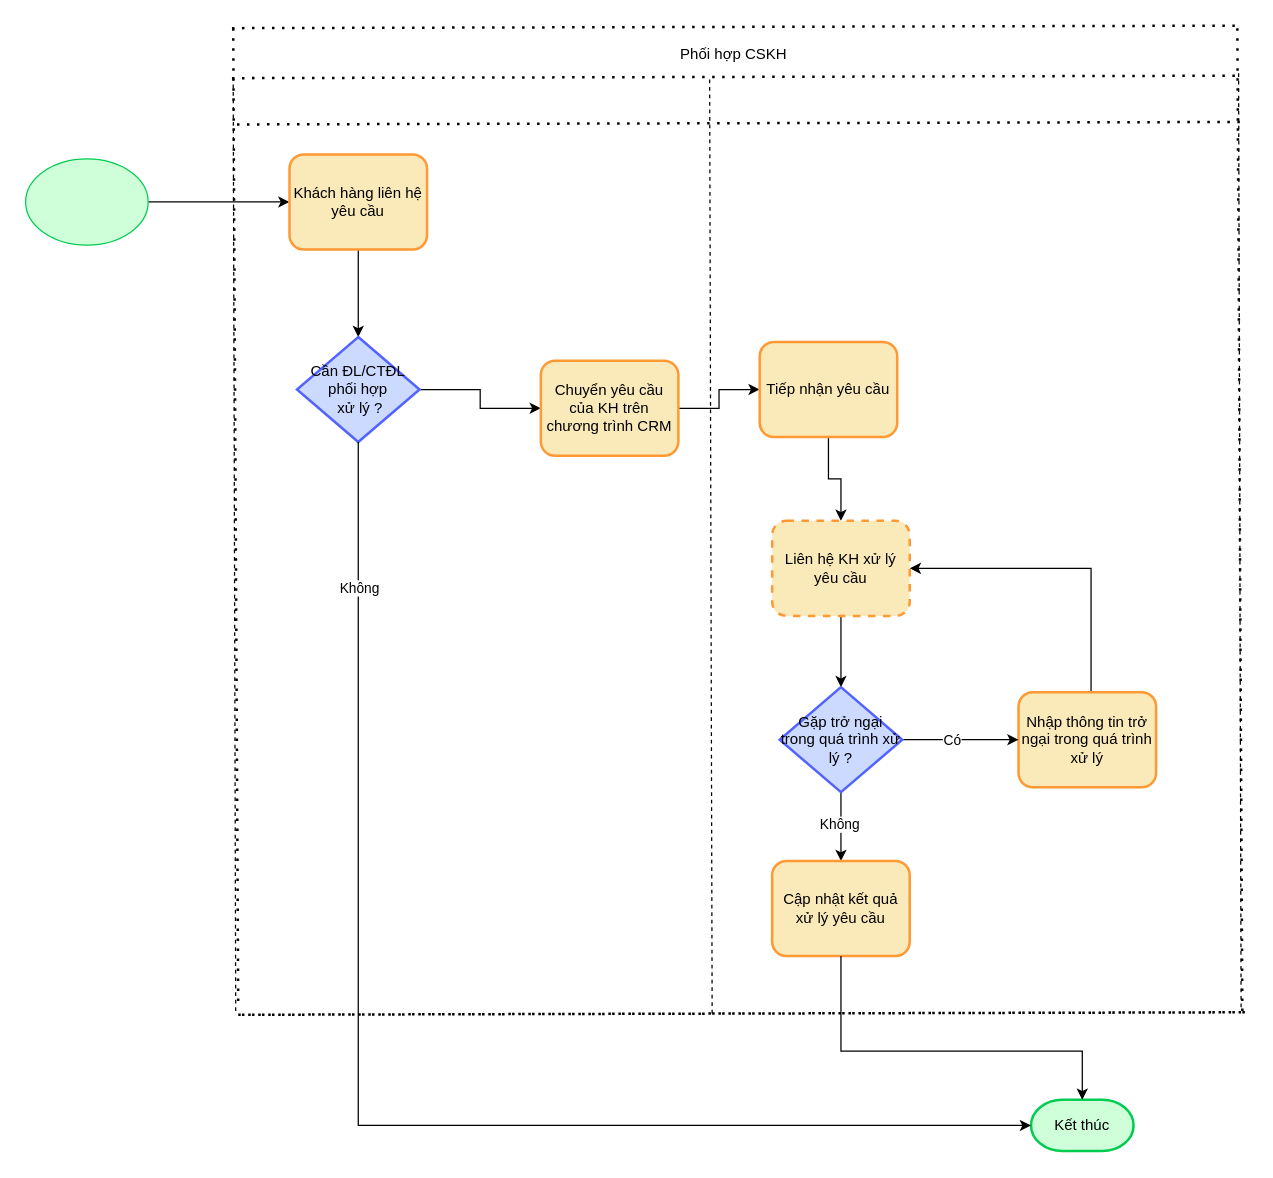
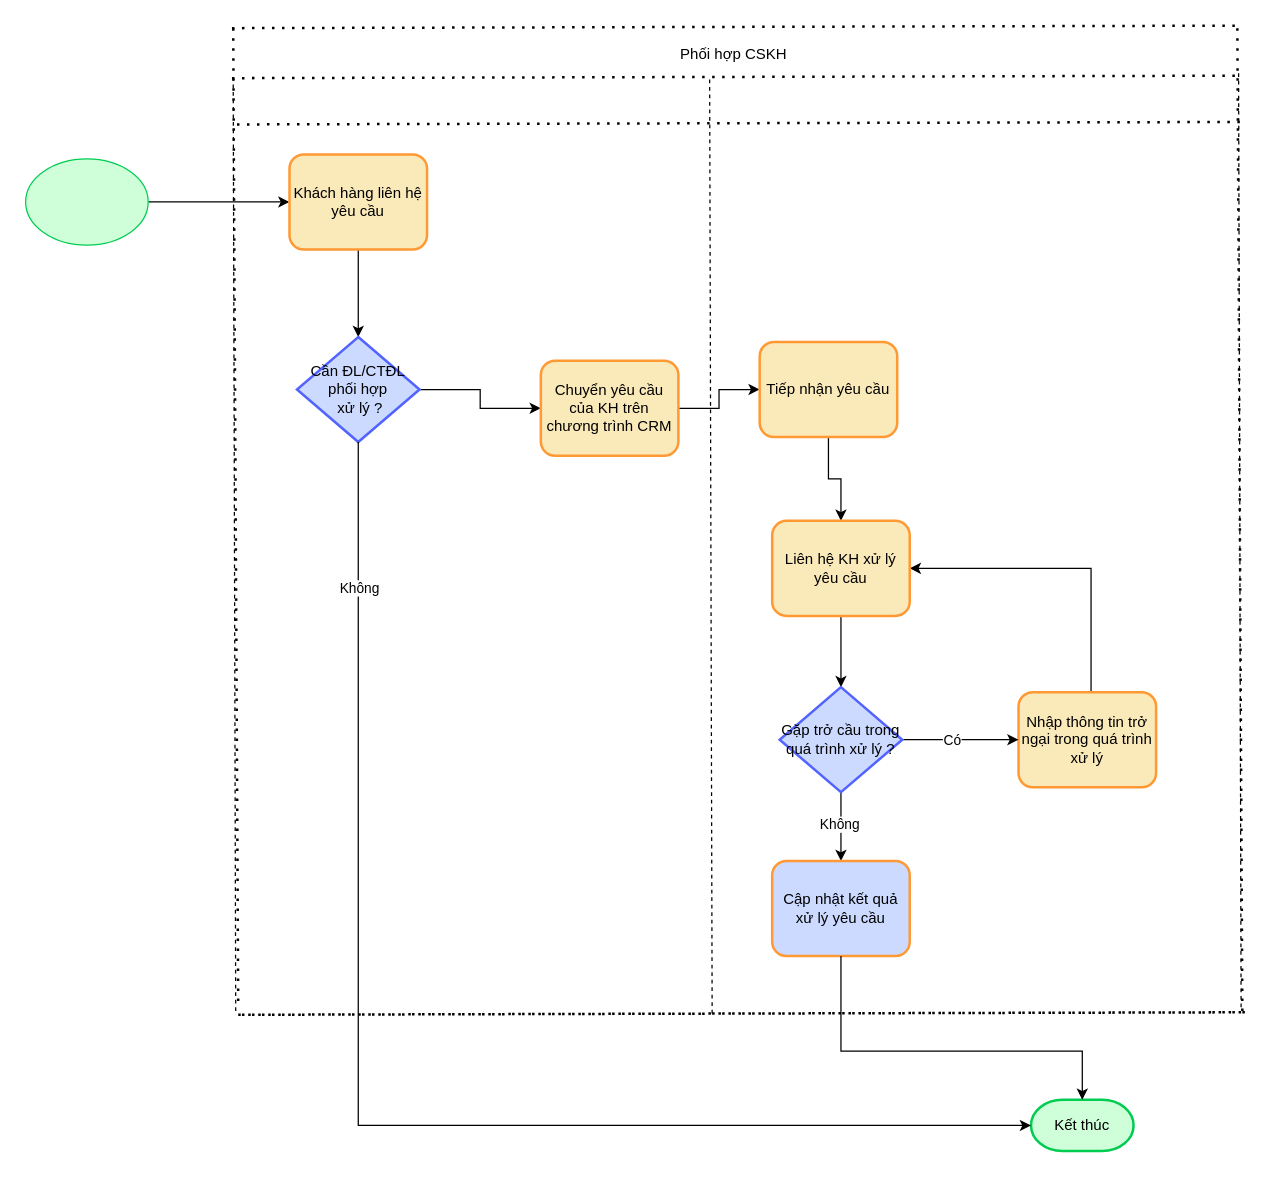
(841, 568) -> (841, 568)
(841, 739) -> (841, 739)
(841, 908) -> (841, 908)
